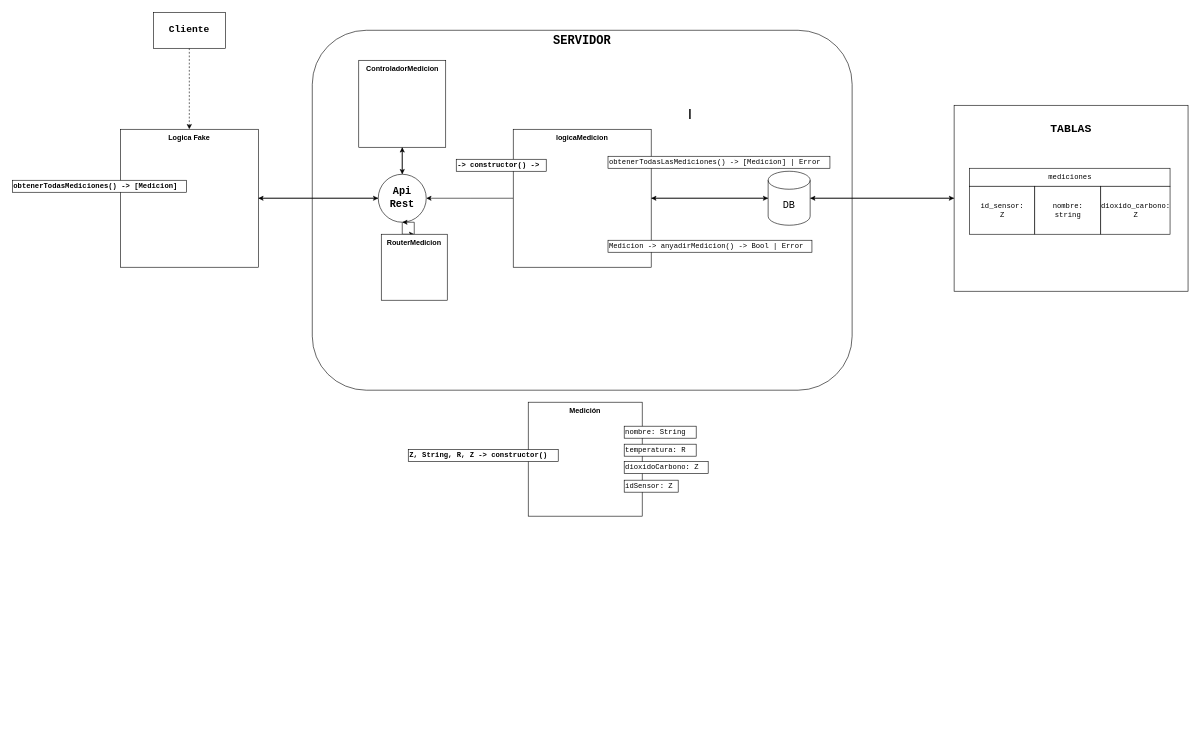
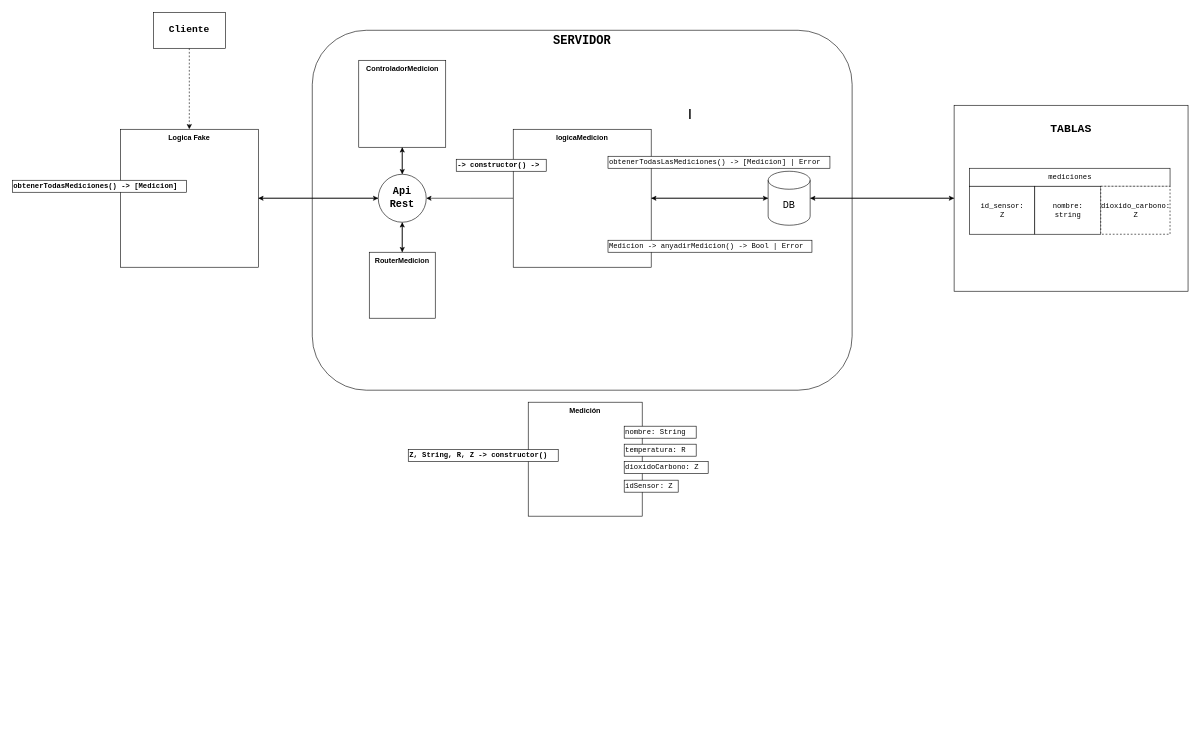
(1136, 210) -> (1136, 210)
(414, 267) -> (402, 285)
